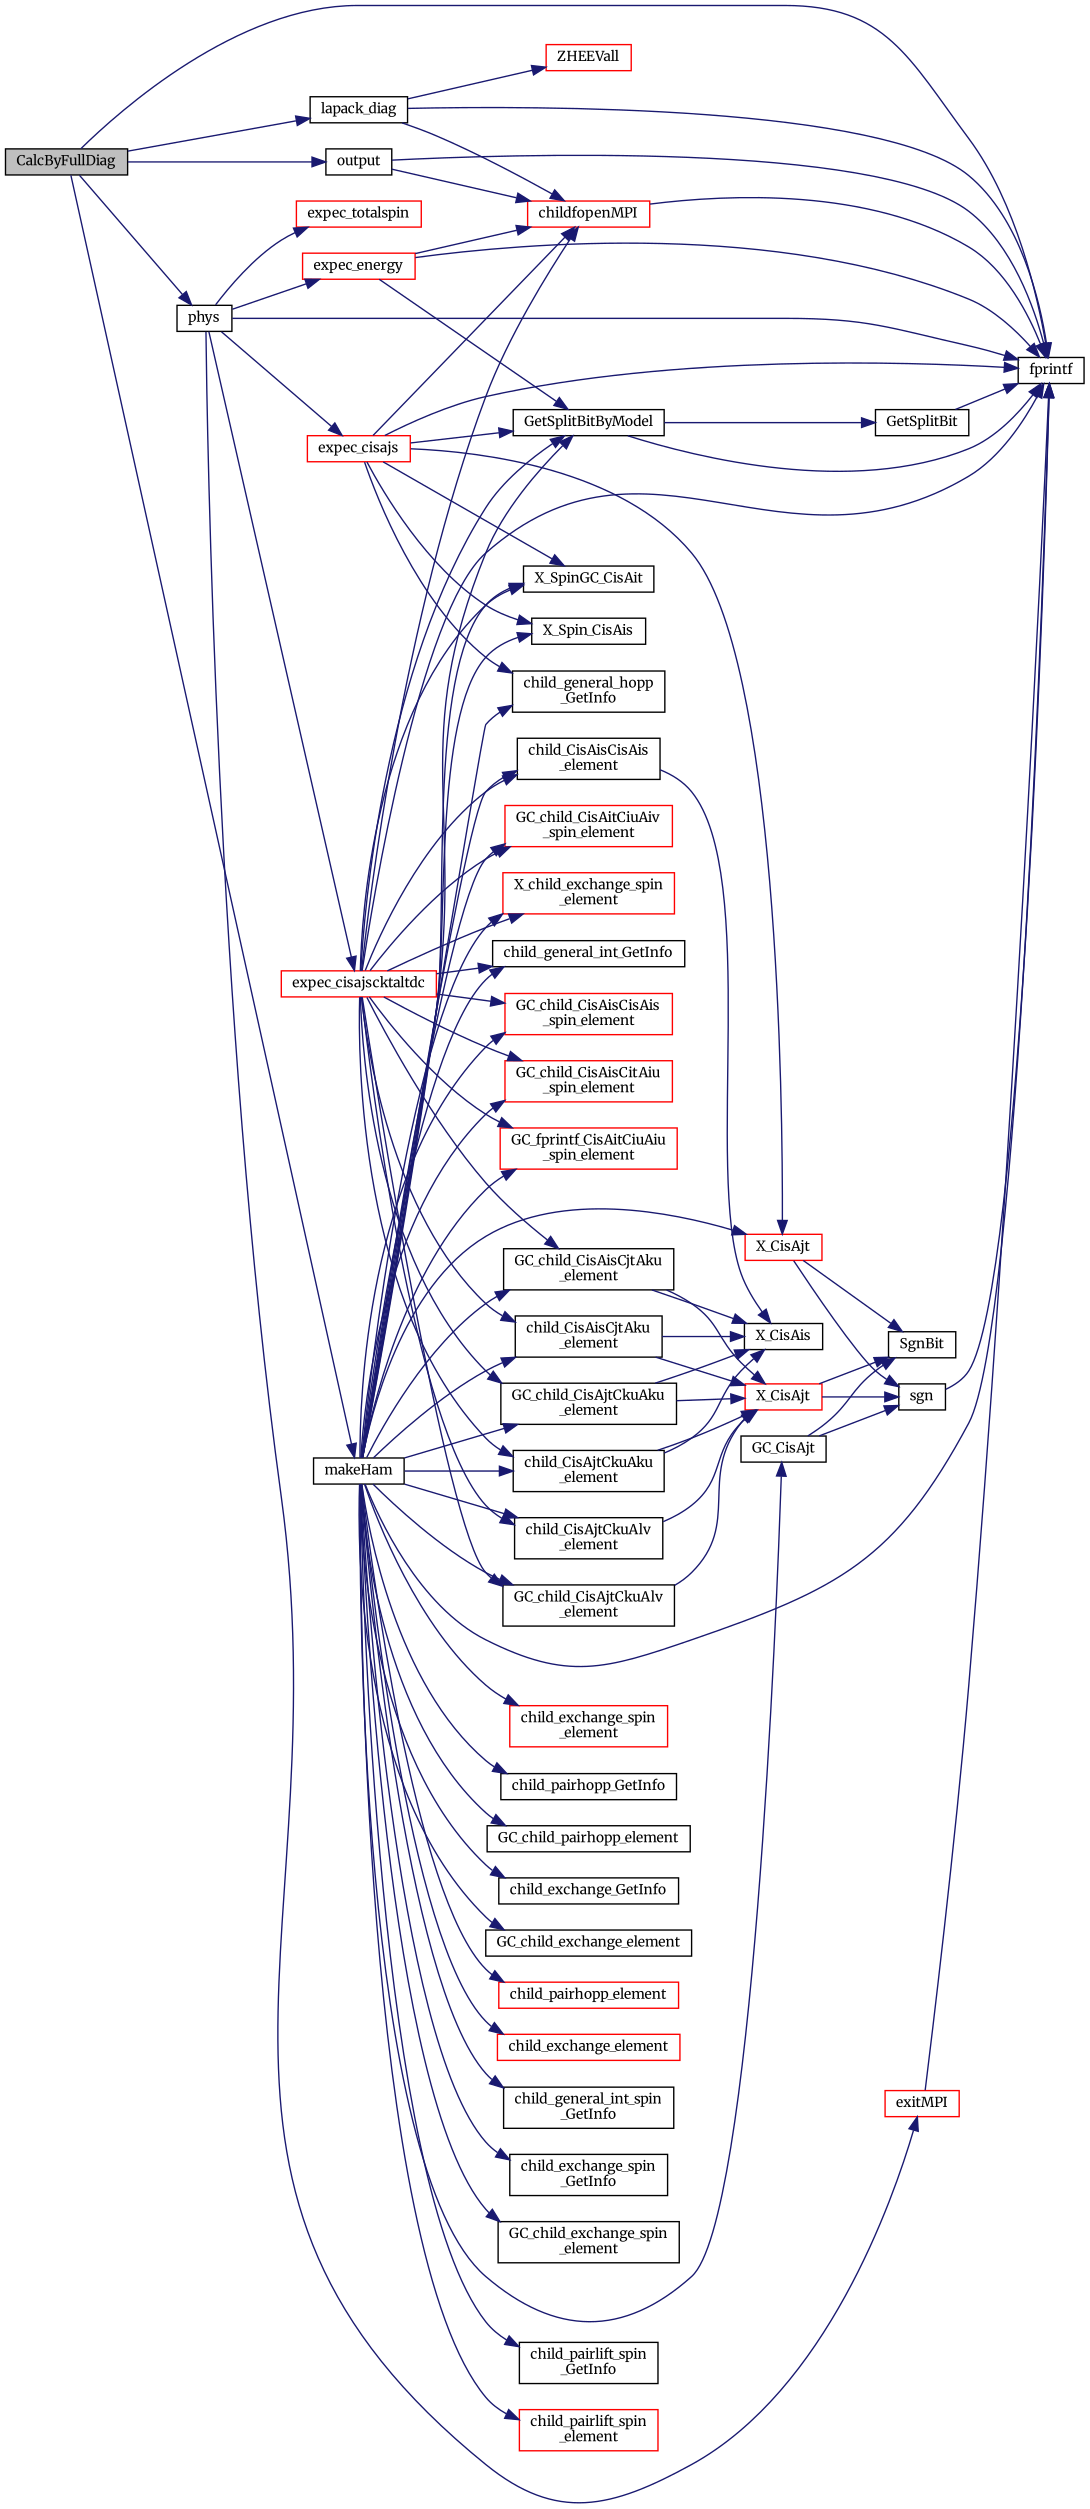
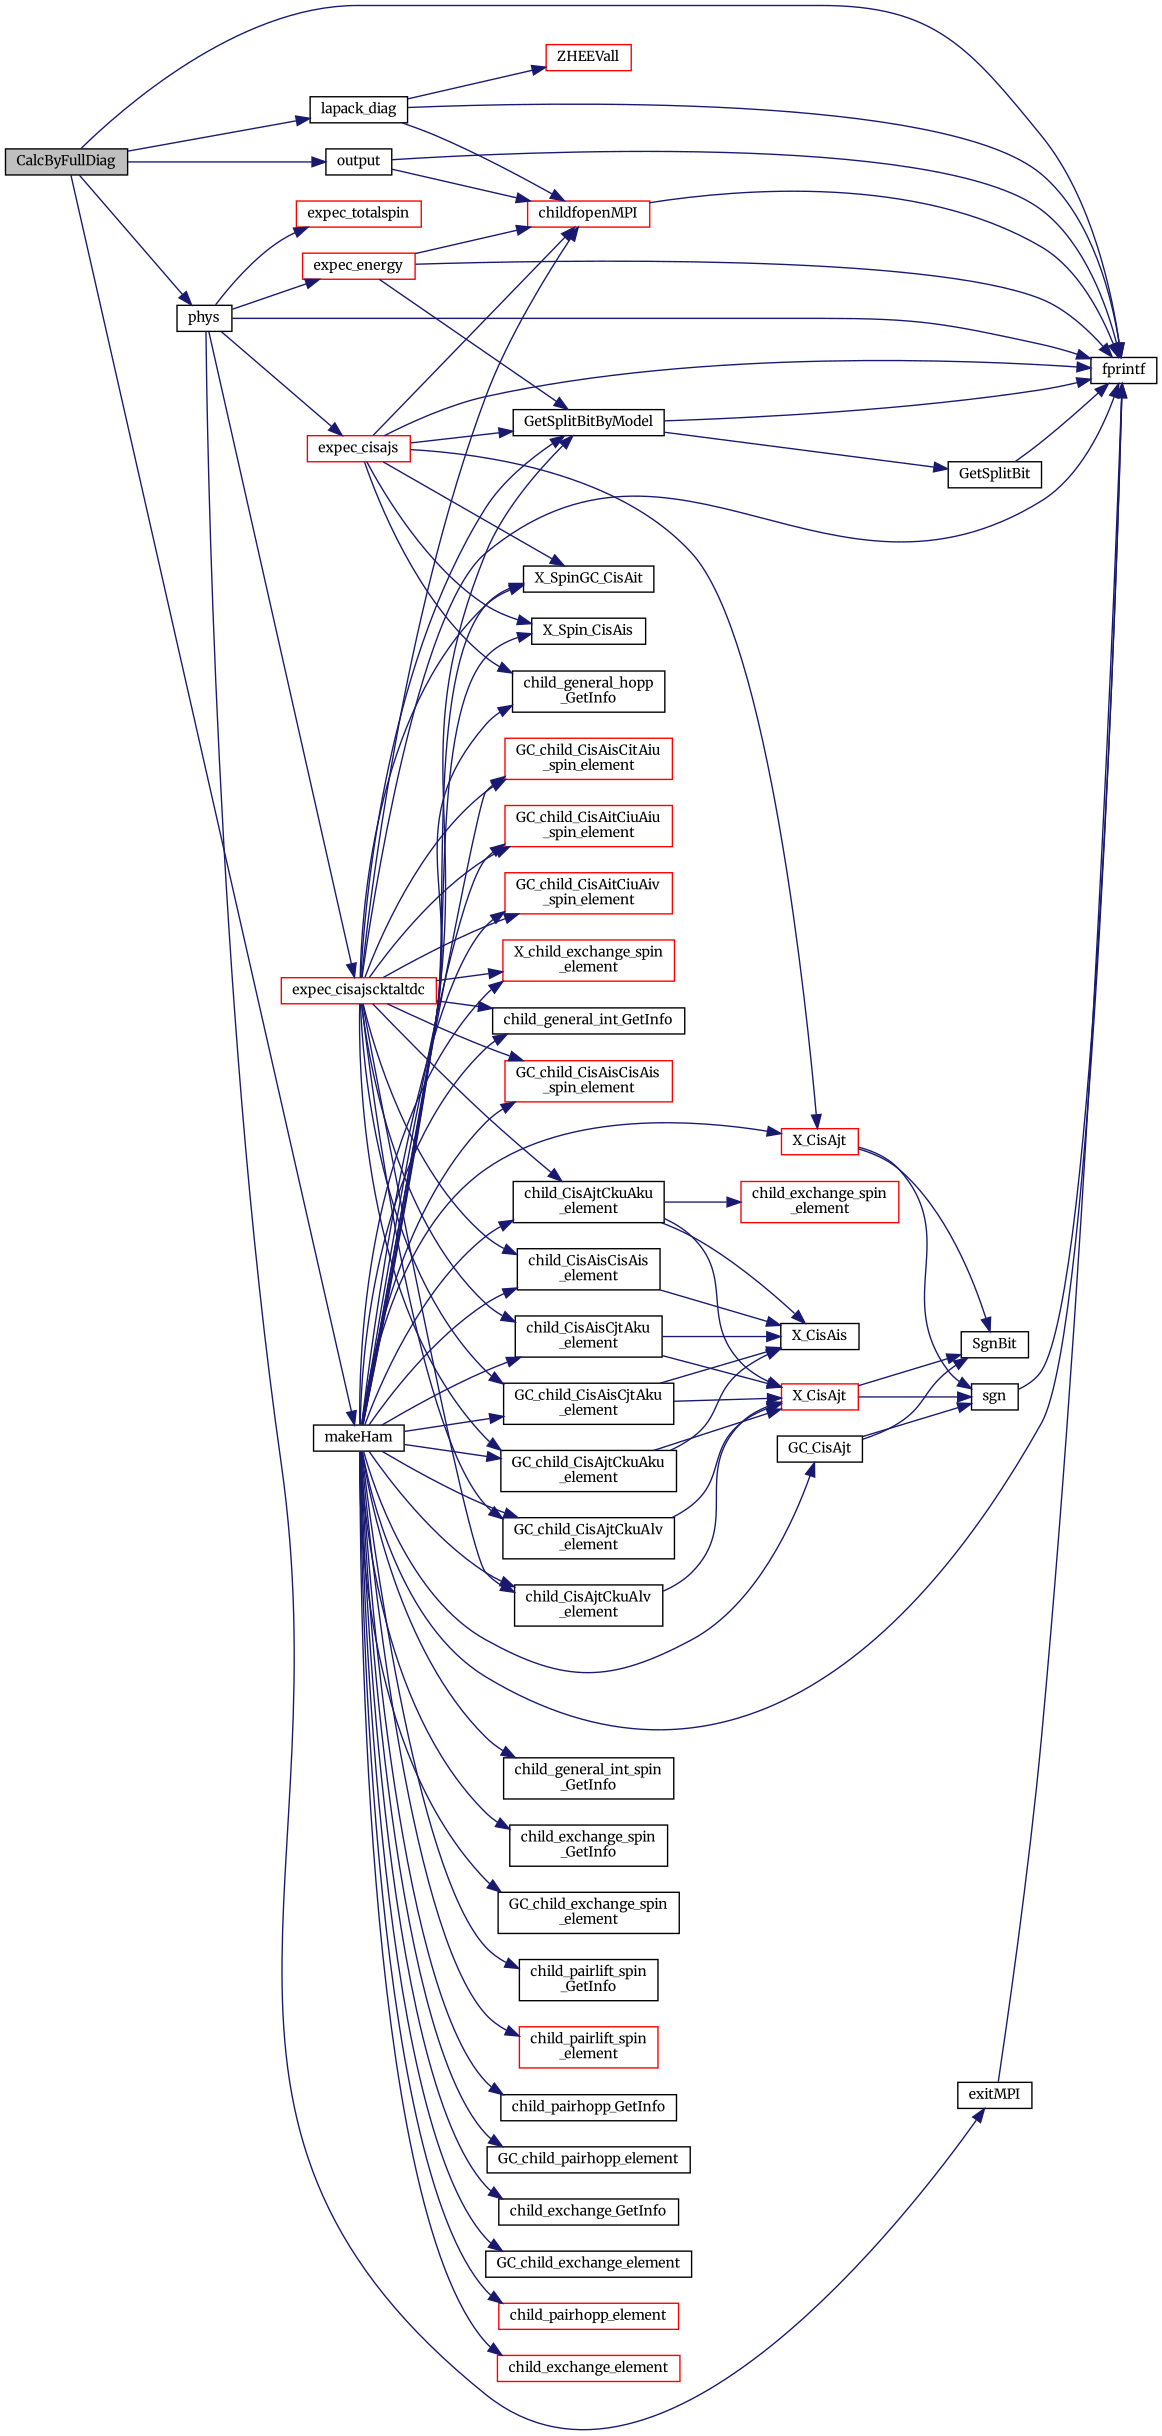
(589, 1149) -> (589, 826)
(419, 1603) -> (695, 1202)
(922, 2104) -> (995, 2095)
